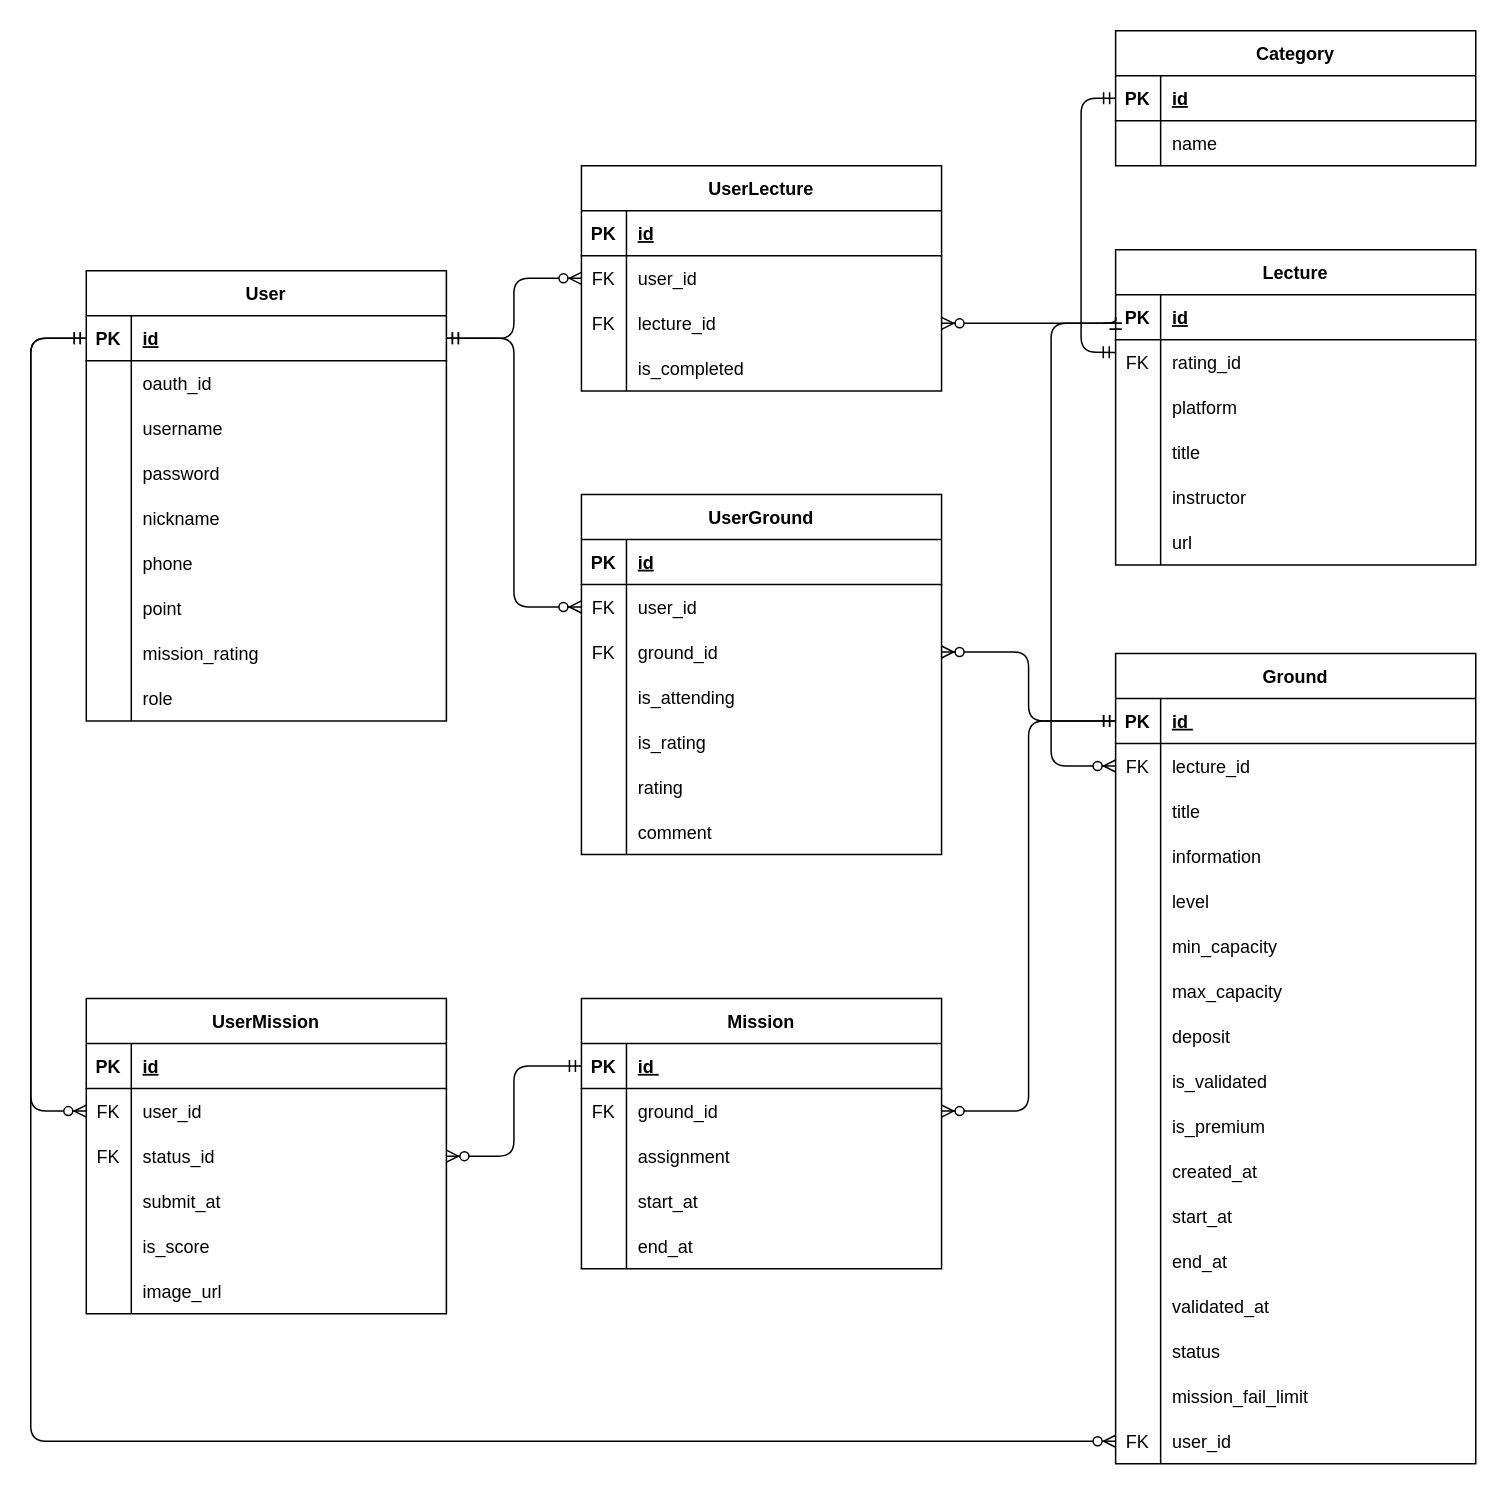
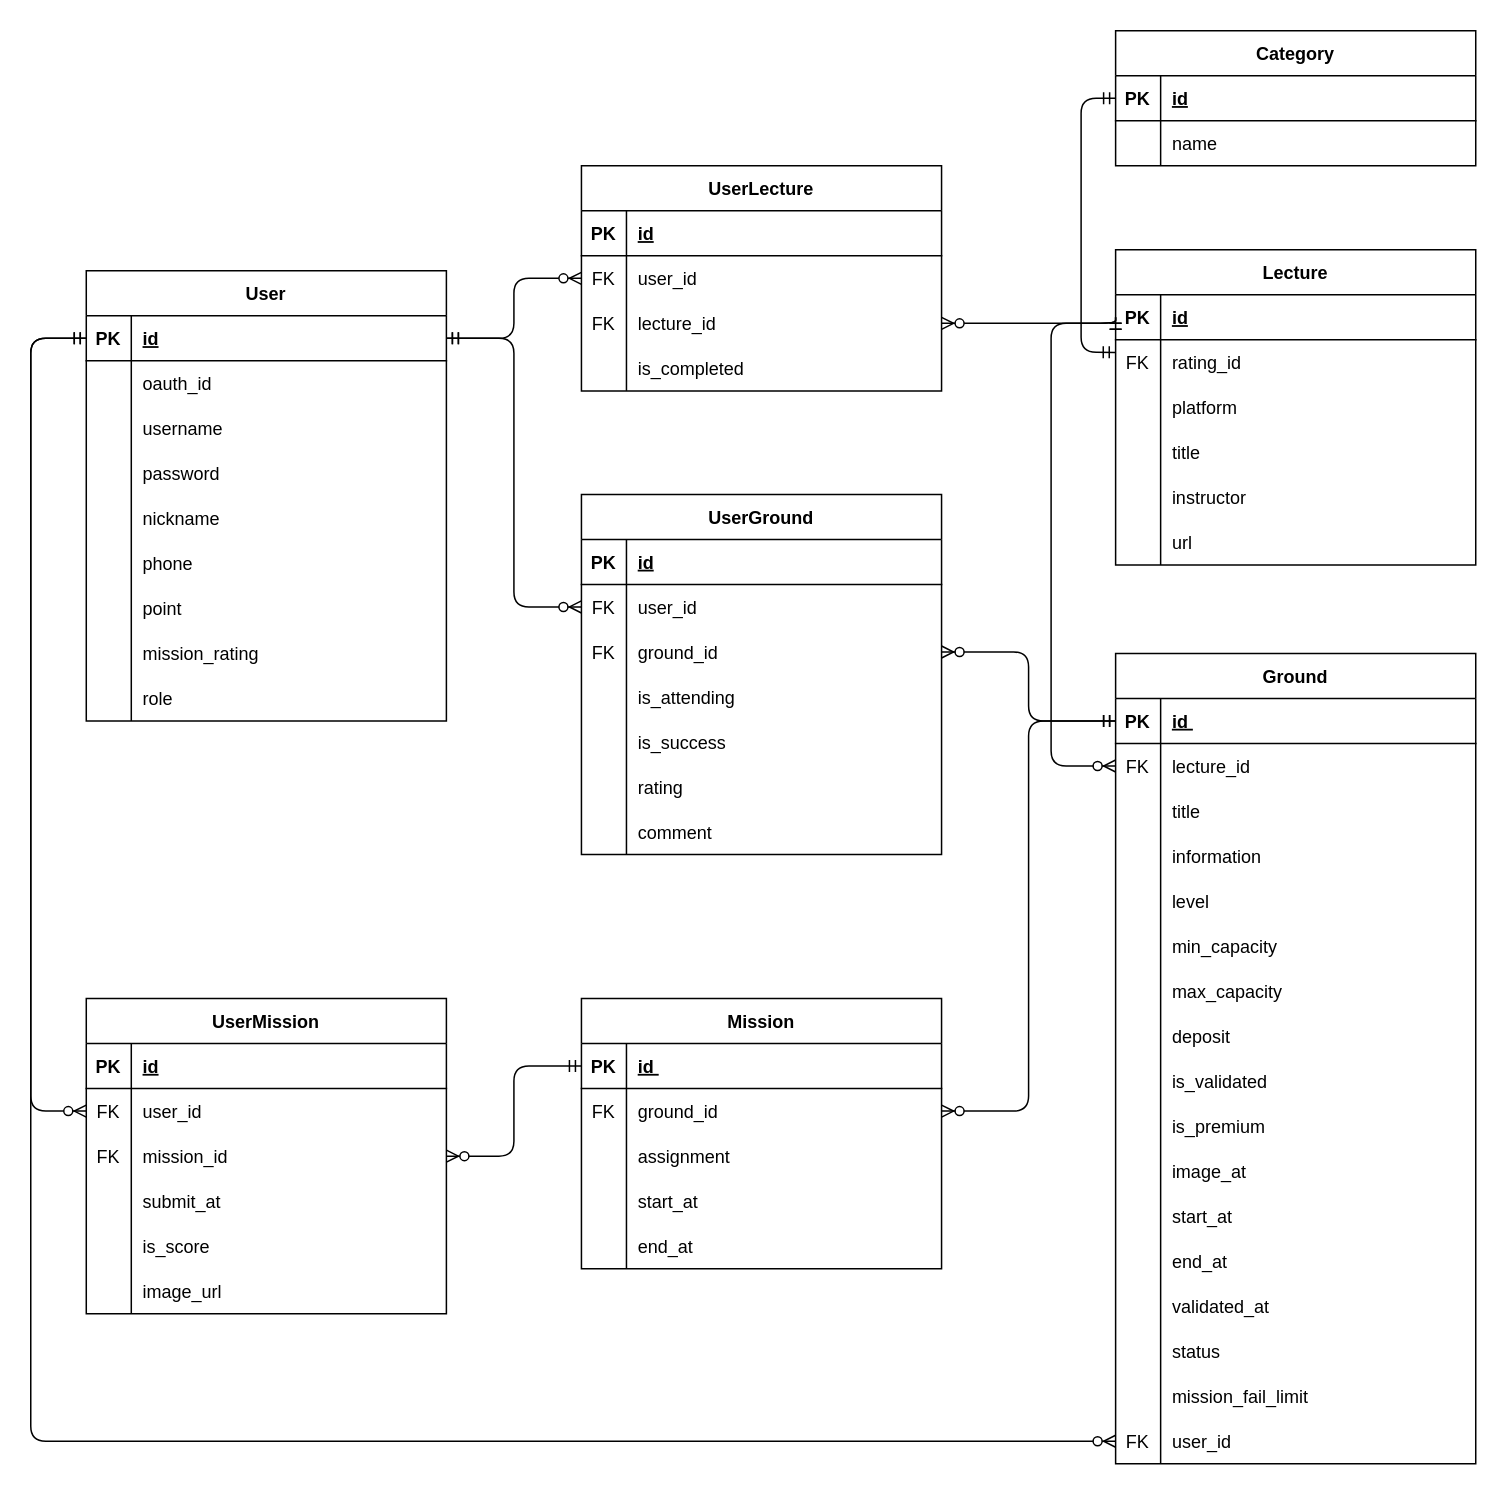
(678, 743) -> (686, 743)
(186, 1157) -> (186, 1157)
(1222, 1172) -> (1209, 1172)
